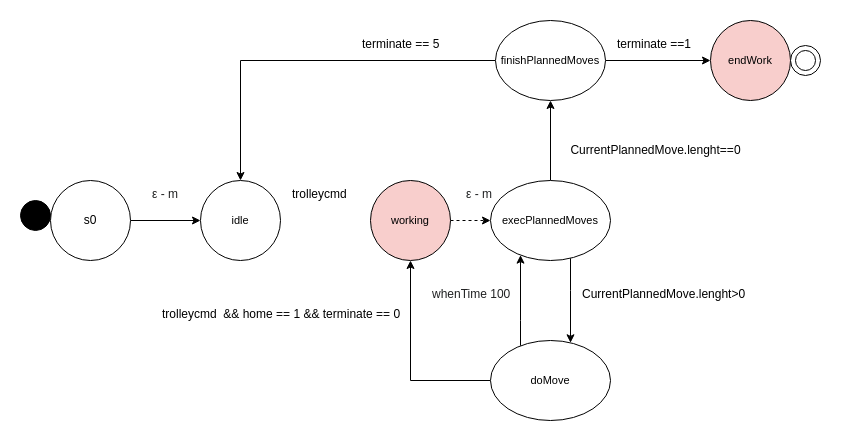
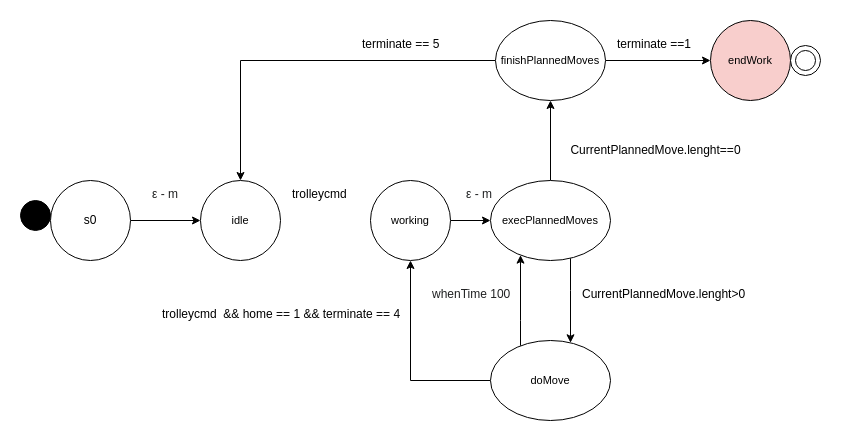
(411, 221) -> (411, 221)
(467, 221) -> (467, 221)
(286, 315) -> (286, 315)
